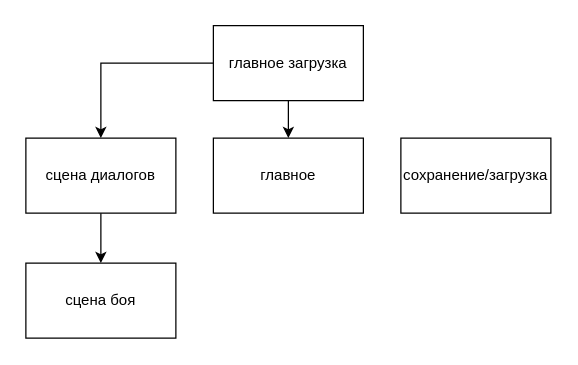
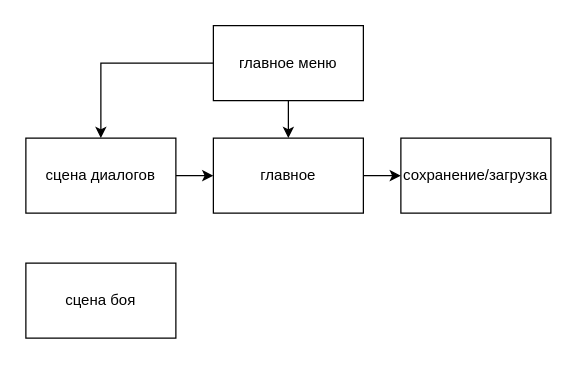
(288, 63) -> (288, 63)
none -> (190, 176)
none -> (377, 176)
(101, 234) -> none
